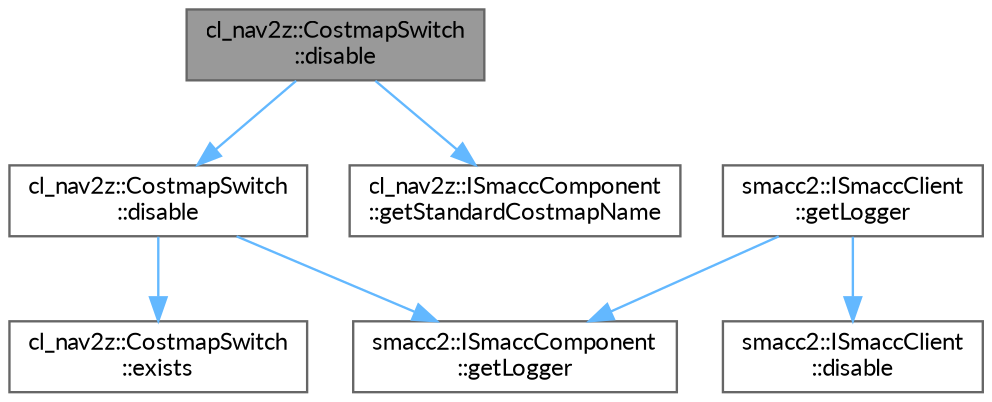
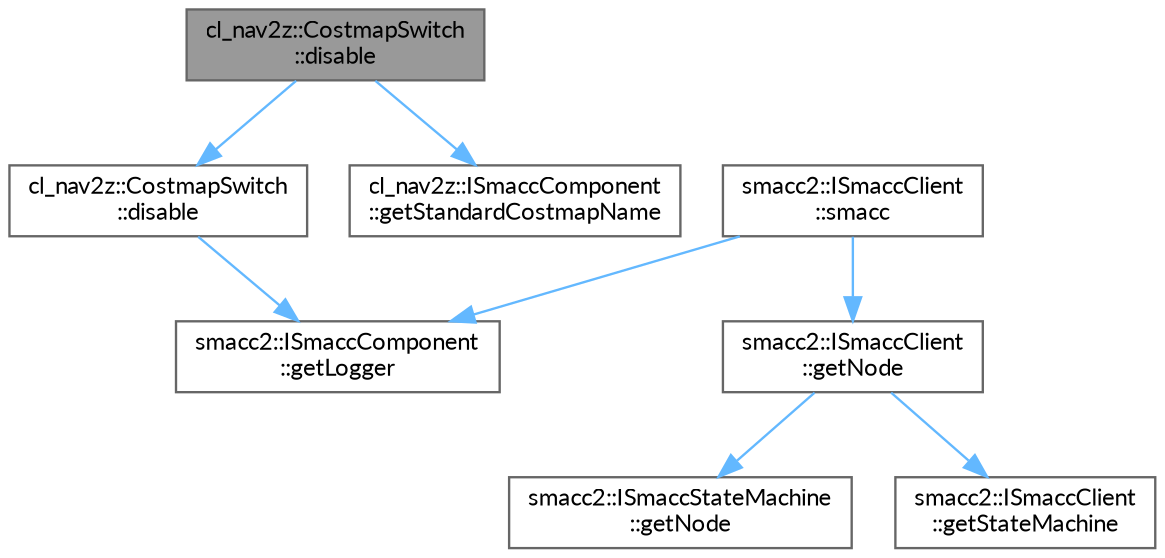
(853, 201) -> (853, 201)
(158, 357) -> none
(853, 357) -> (853, 357)
none -> (680, 513)
none -> (1025, 513)
